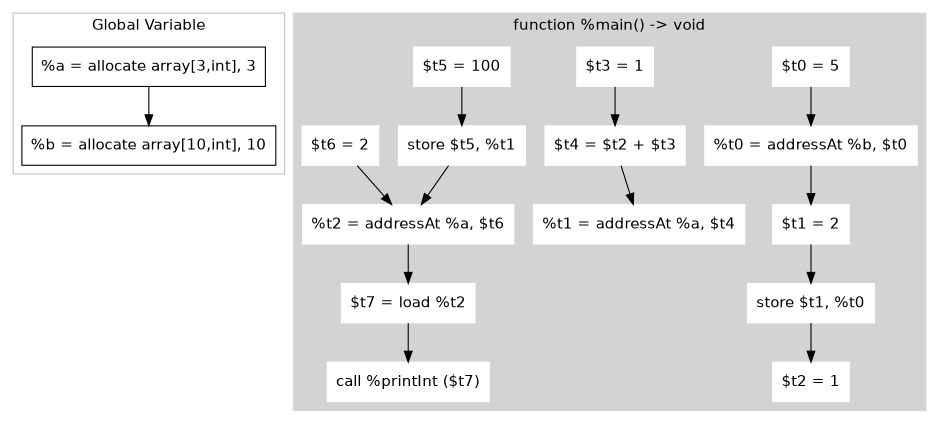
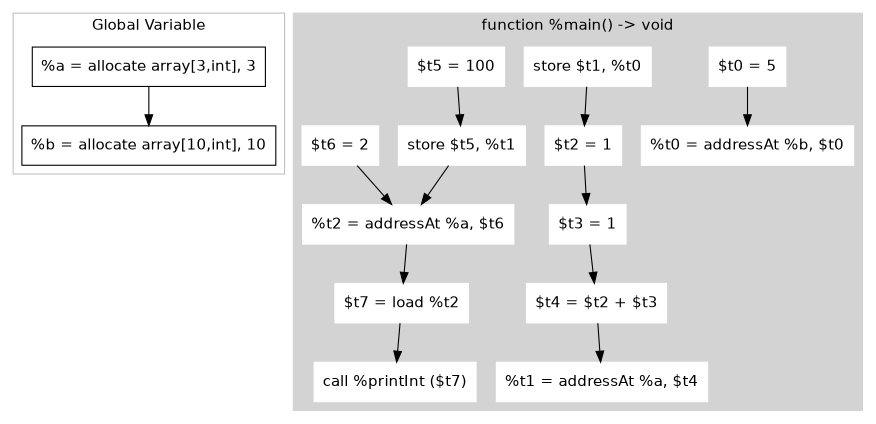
none -> (585, 180)
(811, 224) -> none
